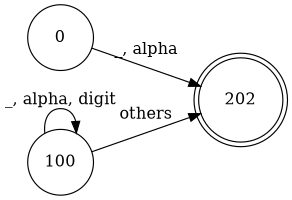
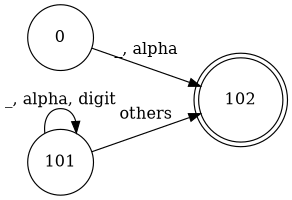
(241, 100) -> (241, 100)
(61, 162) -> (61, 162)
